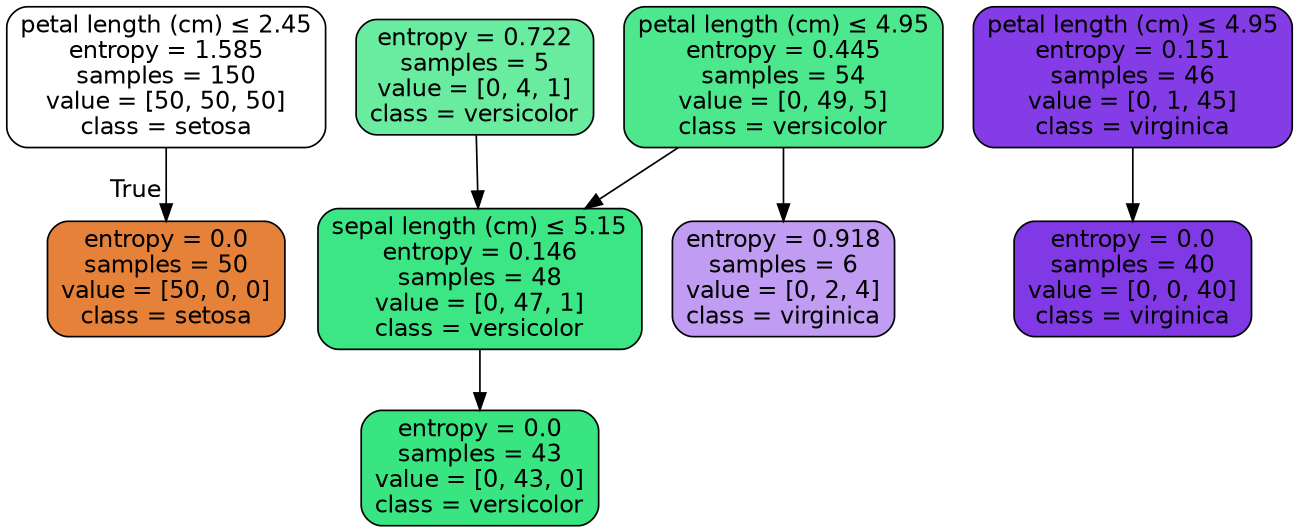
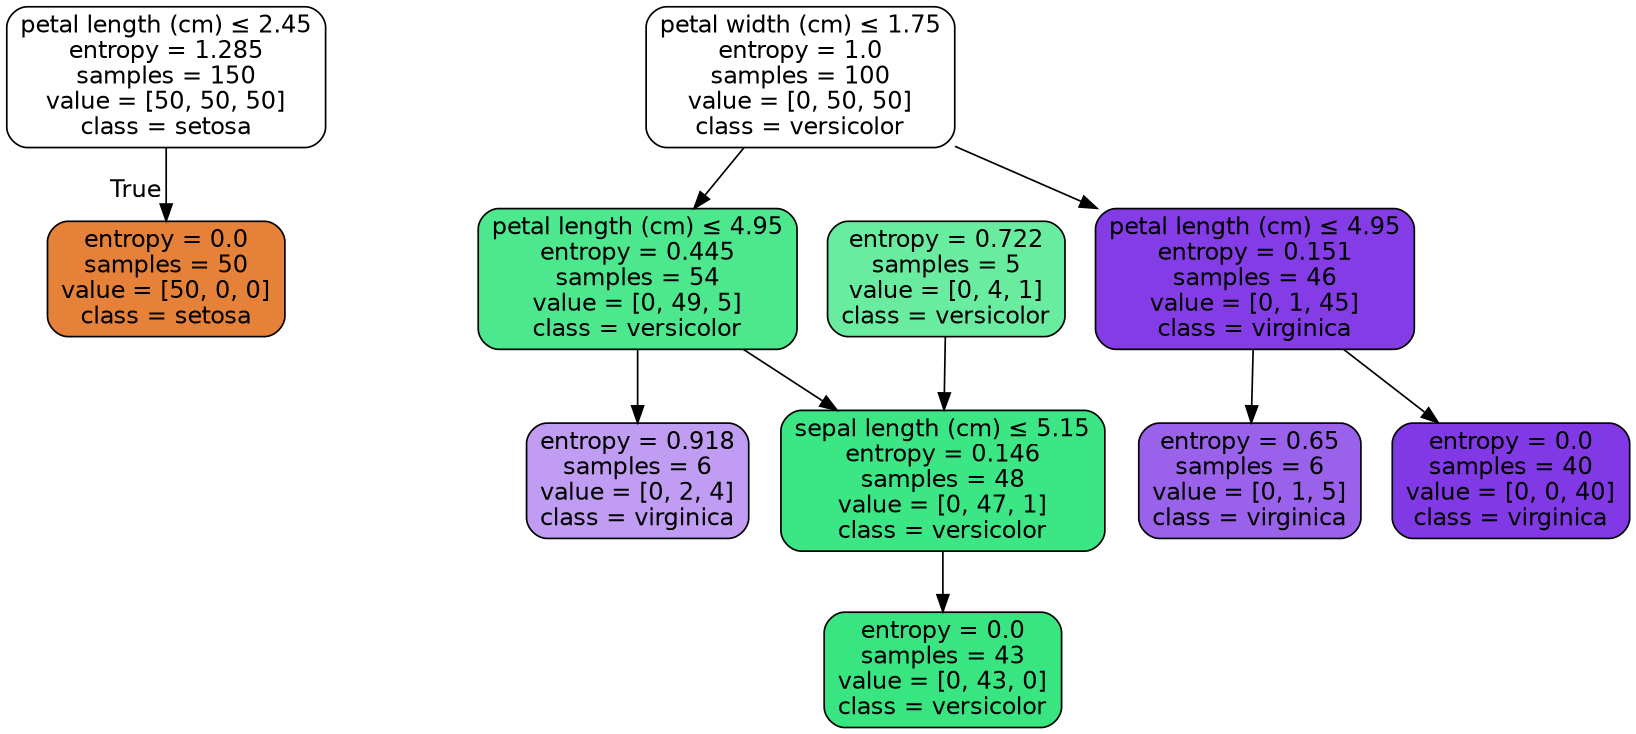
(166, 51) -> (166, 51)
none -> (800, 77)
none -> (1250, 481)
